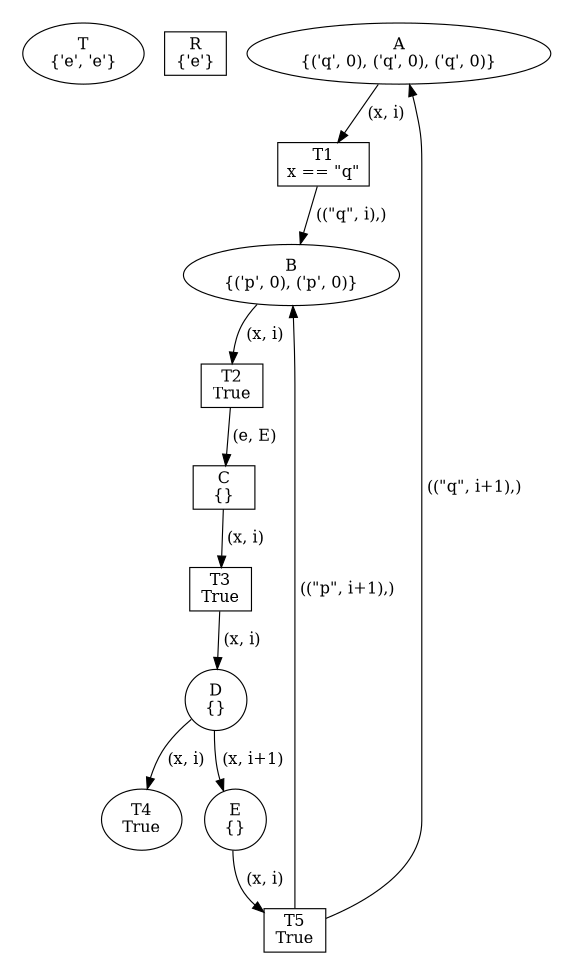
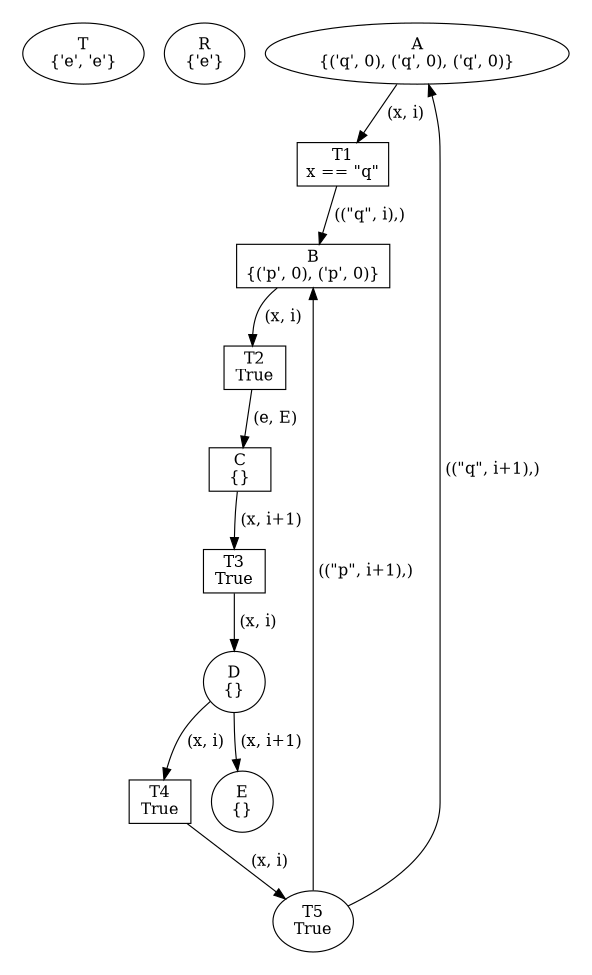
(195, 54) -> (205, 54)
(291, 275) -> (313, 266)
(246, 538) -> (271, 520)
(142, 820) -> (160, 802)
(238, 880) -> (232, 858)
(295, 930) -> (313, 921)
